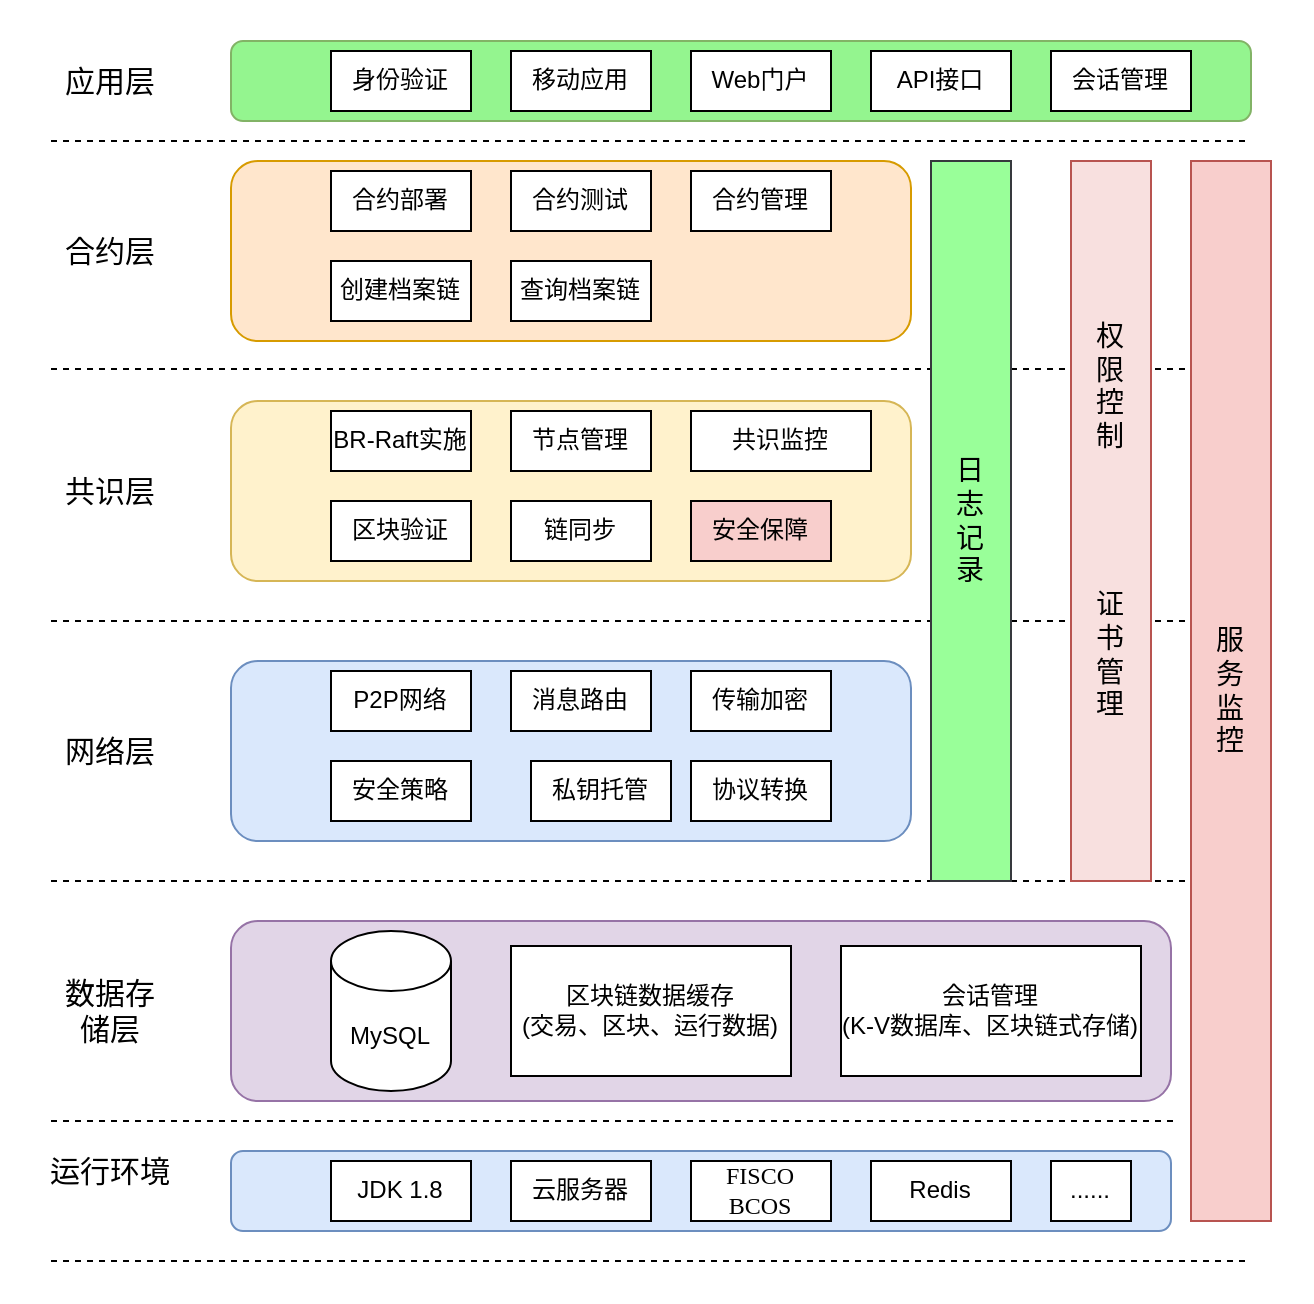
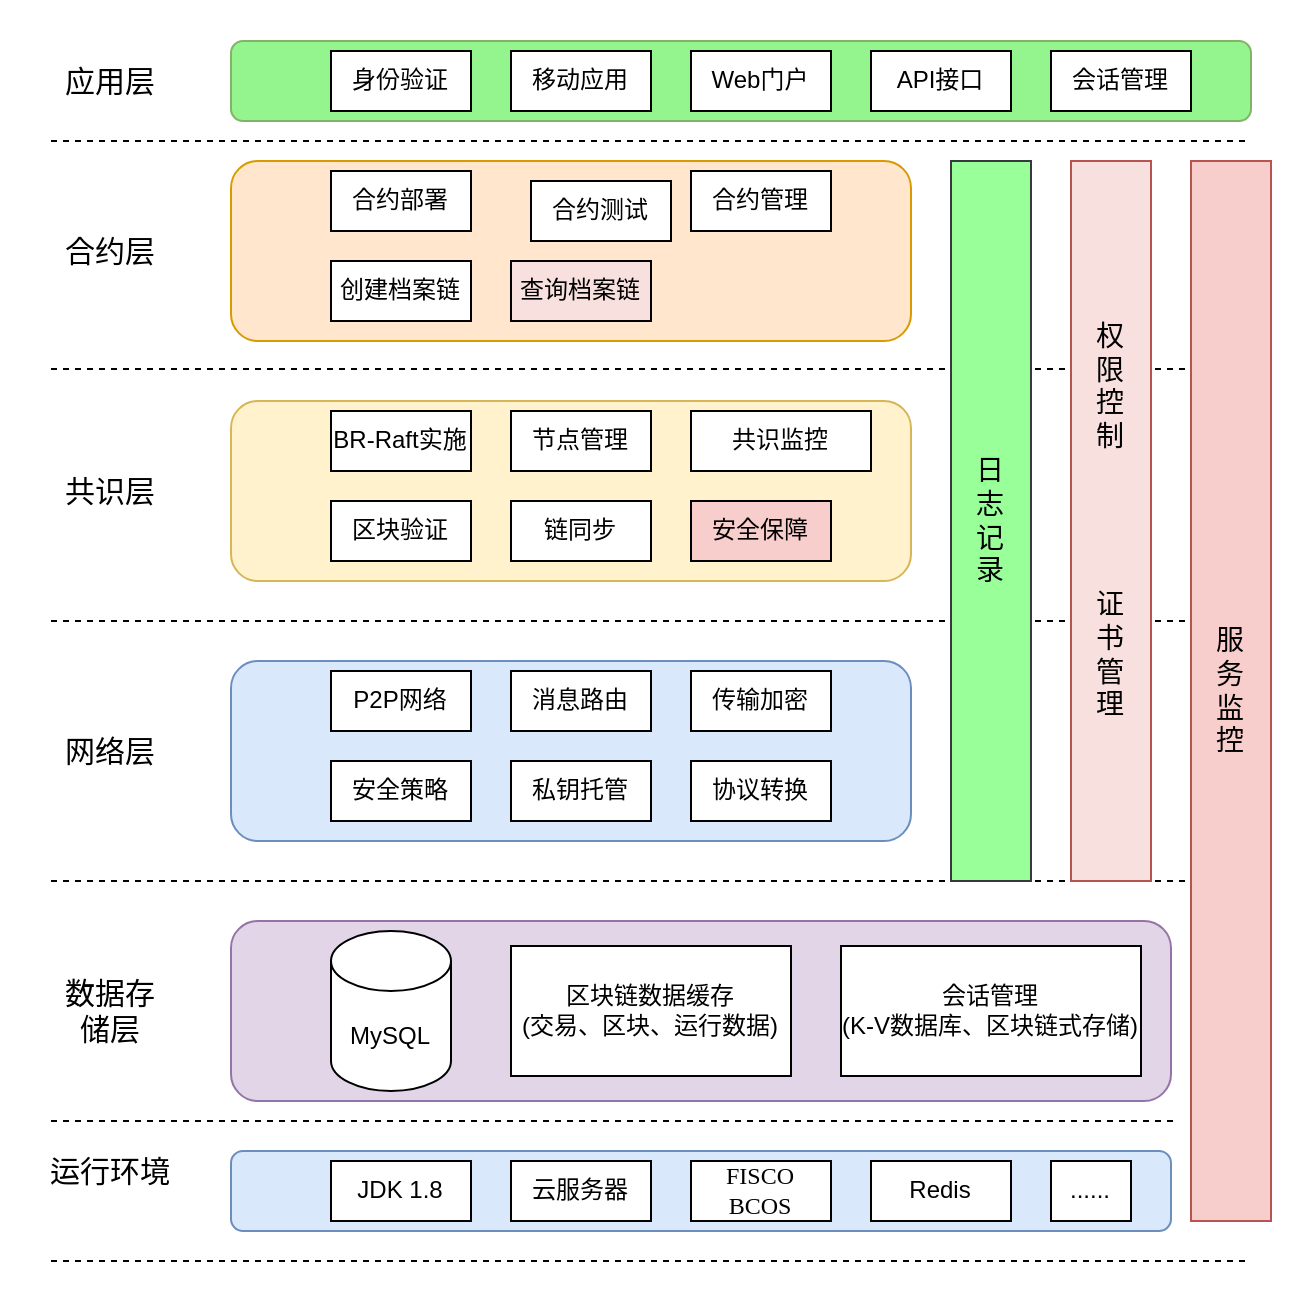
(581, 201) -> (601, 211)
(581, 291) -> (581, 291)
(971, 521) -> (991, 521)
(601, 791) -> (581, 791)
